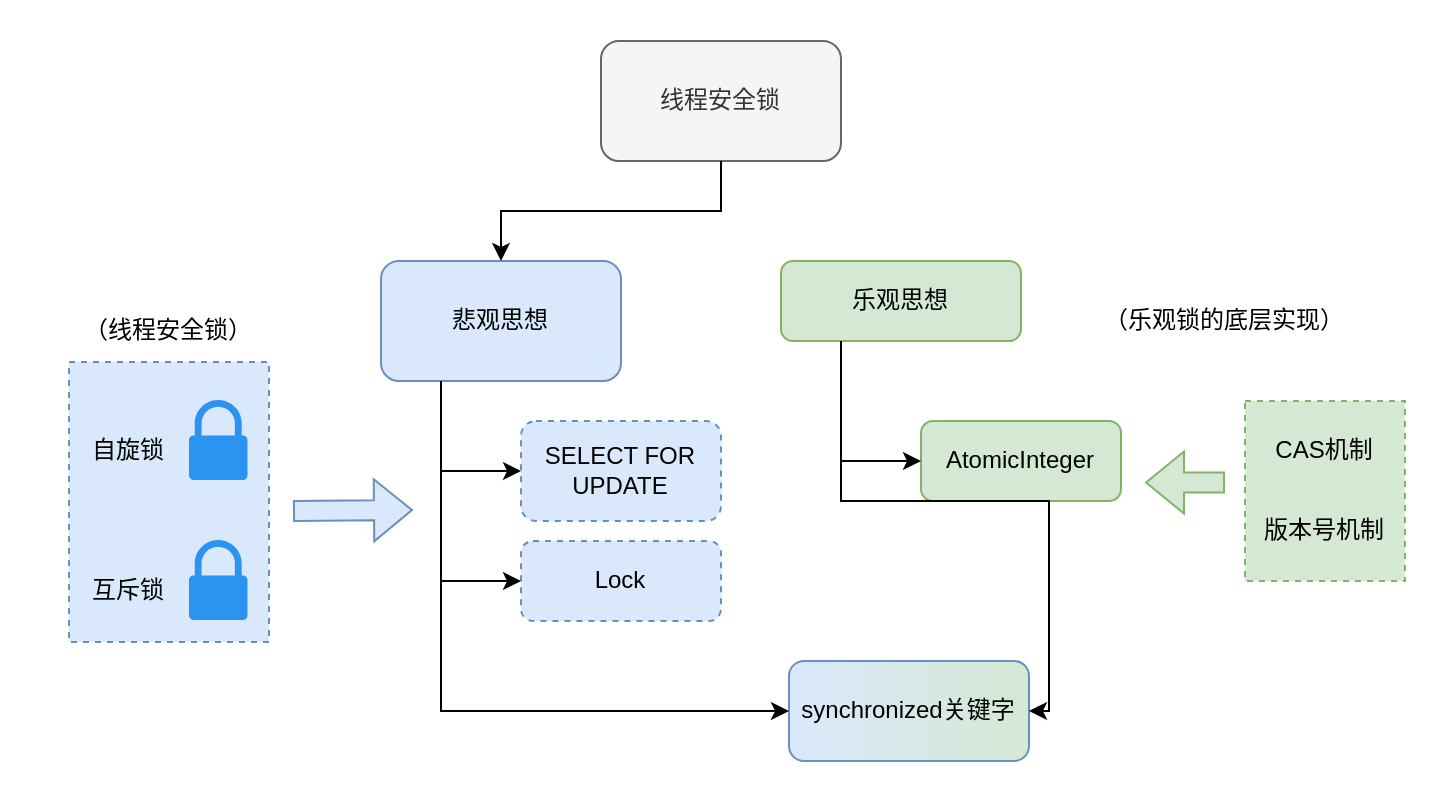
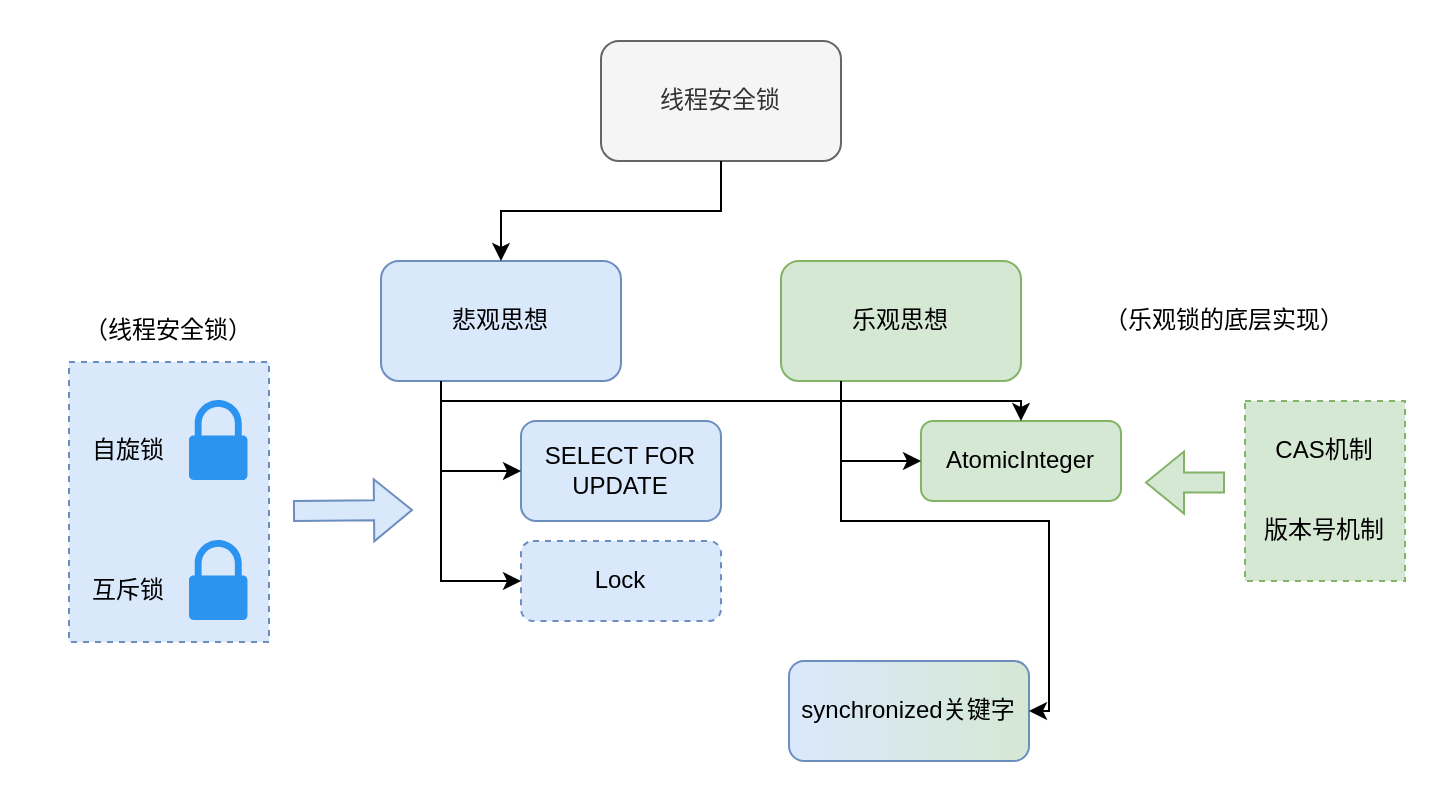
(901, 301) -> (901, 321)
(621, 471) -> (621, 471)
(545, 711) -> (736, 401)
